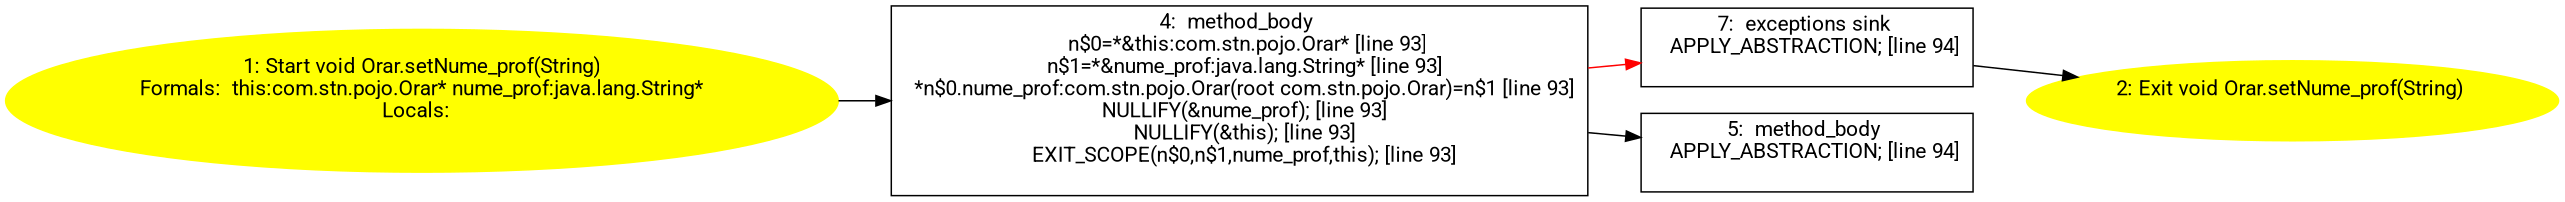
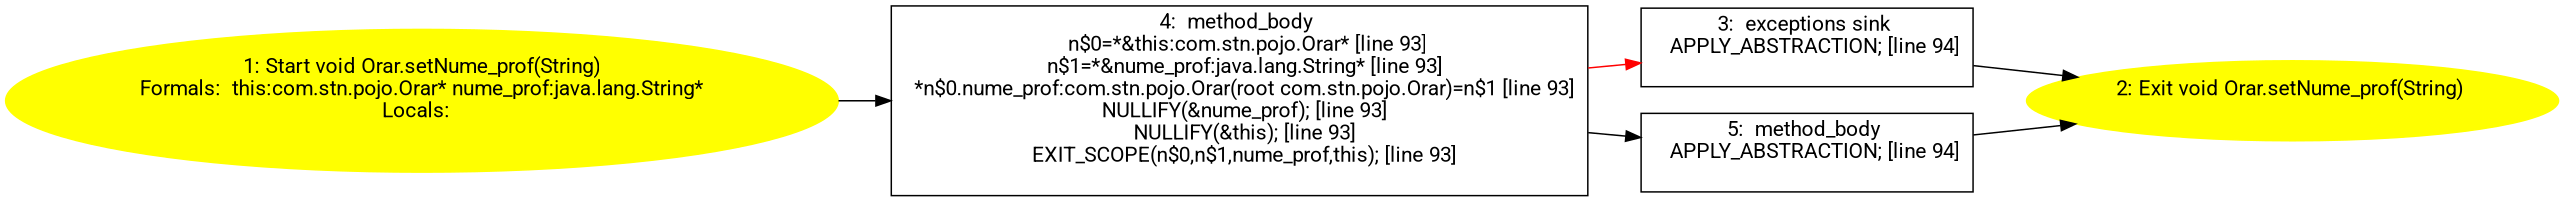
(1807, 47) -> (1807, 47)
none -> (2017, 130)
